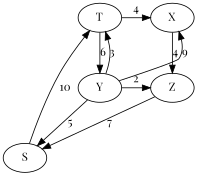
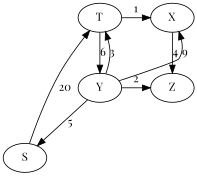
(136, 9) -> (136, 9)
(65, 88) -> (65, 88)
(102, 121) -> none
